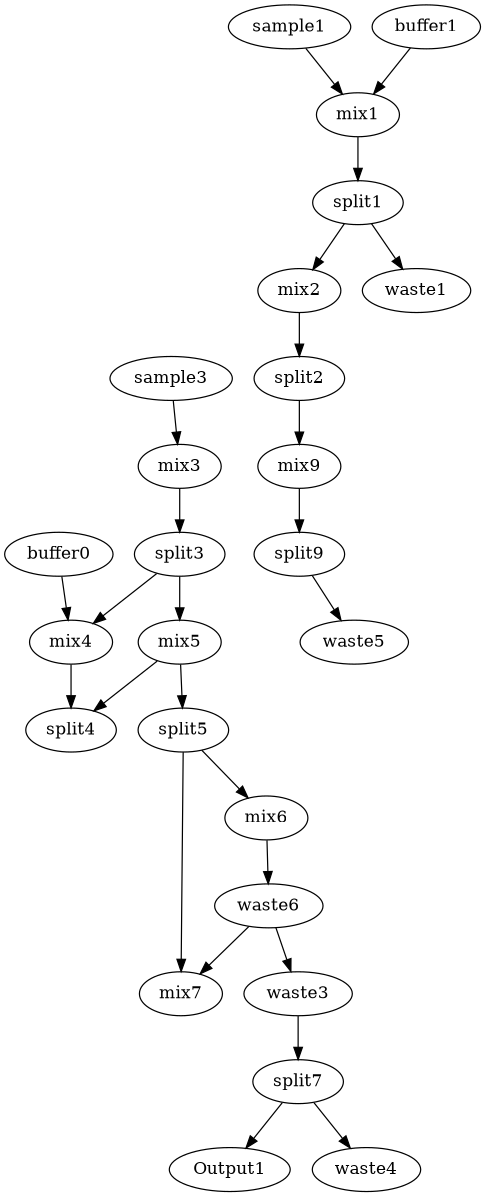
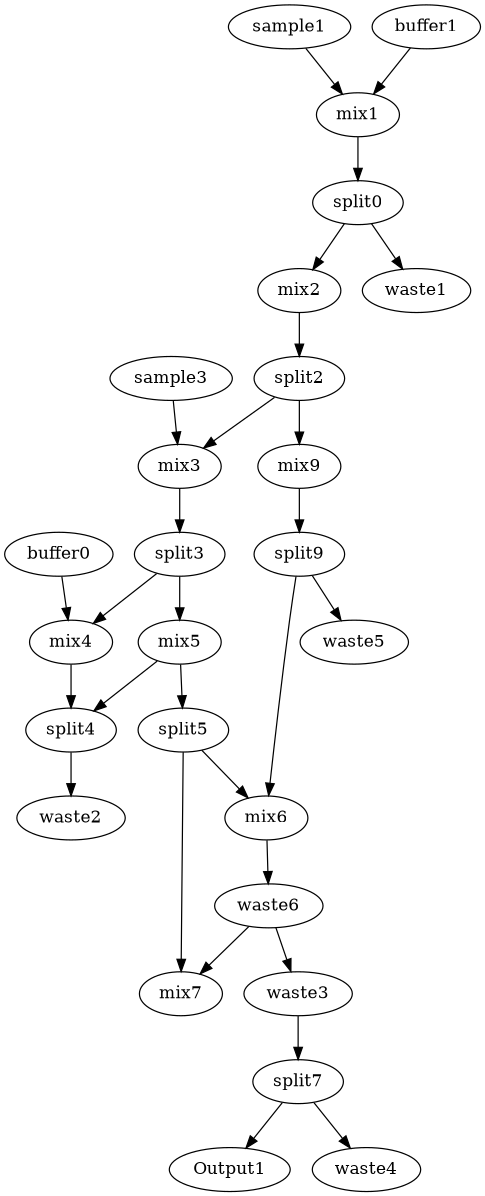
(358, 203) -> (358, 203)
none -> (244, 419)
none -> (282, 680)
none -> (71, 818)
